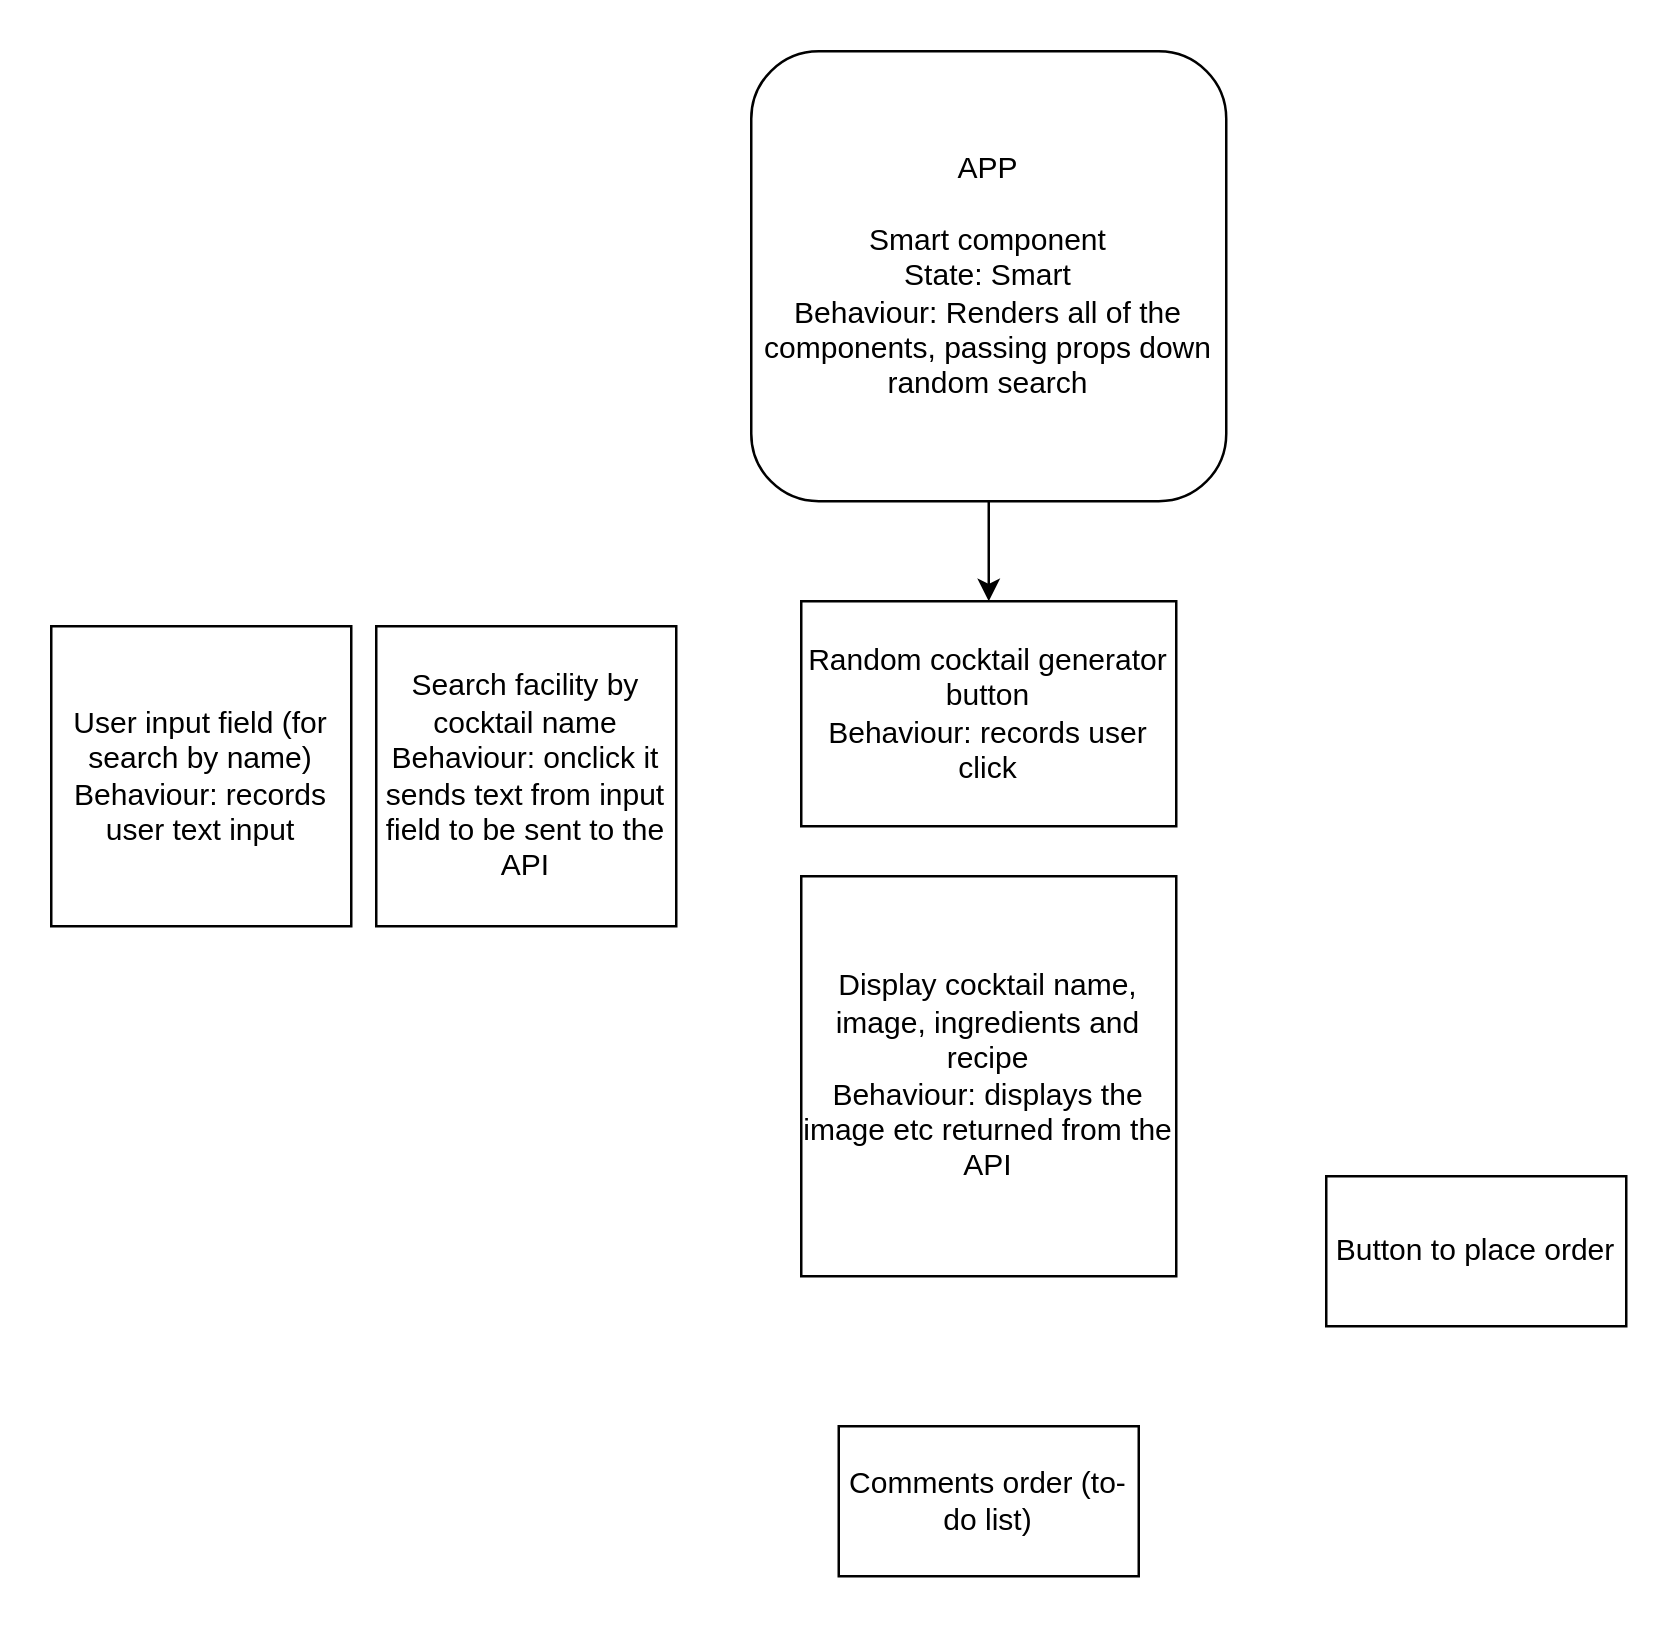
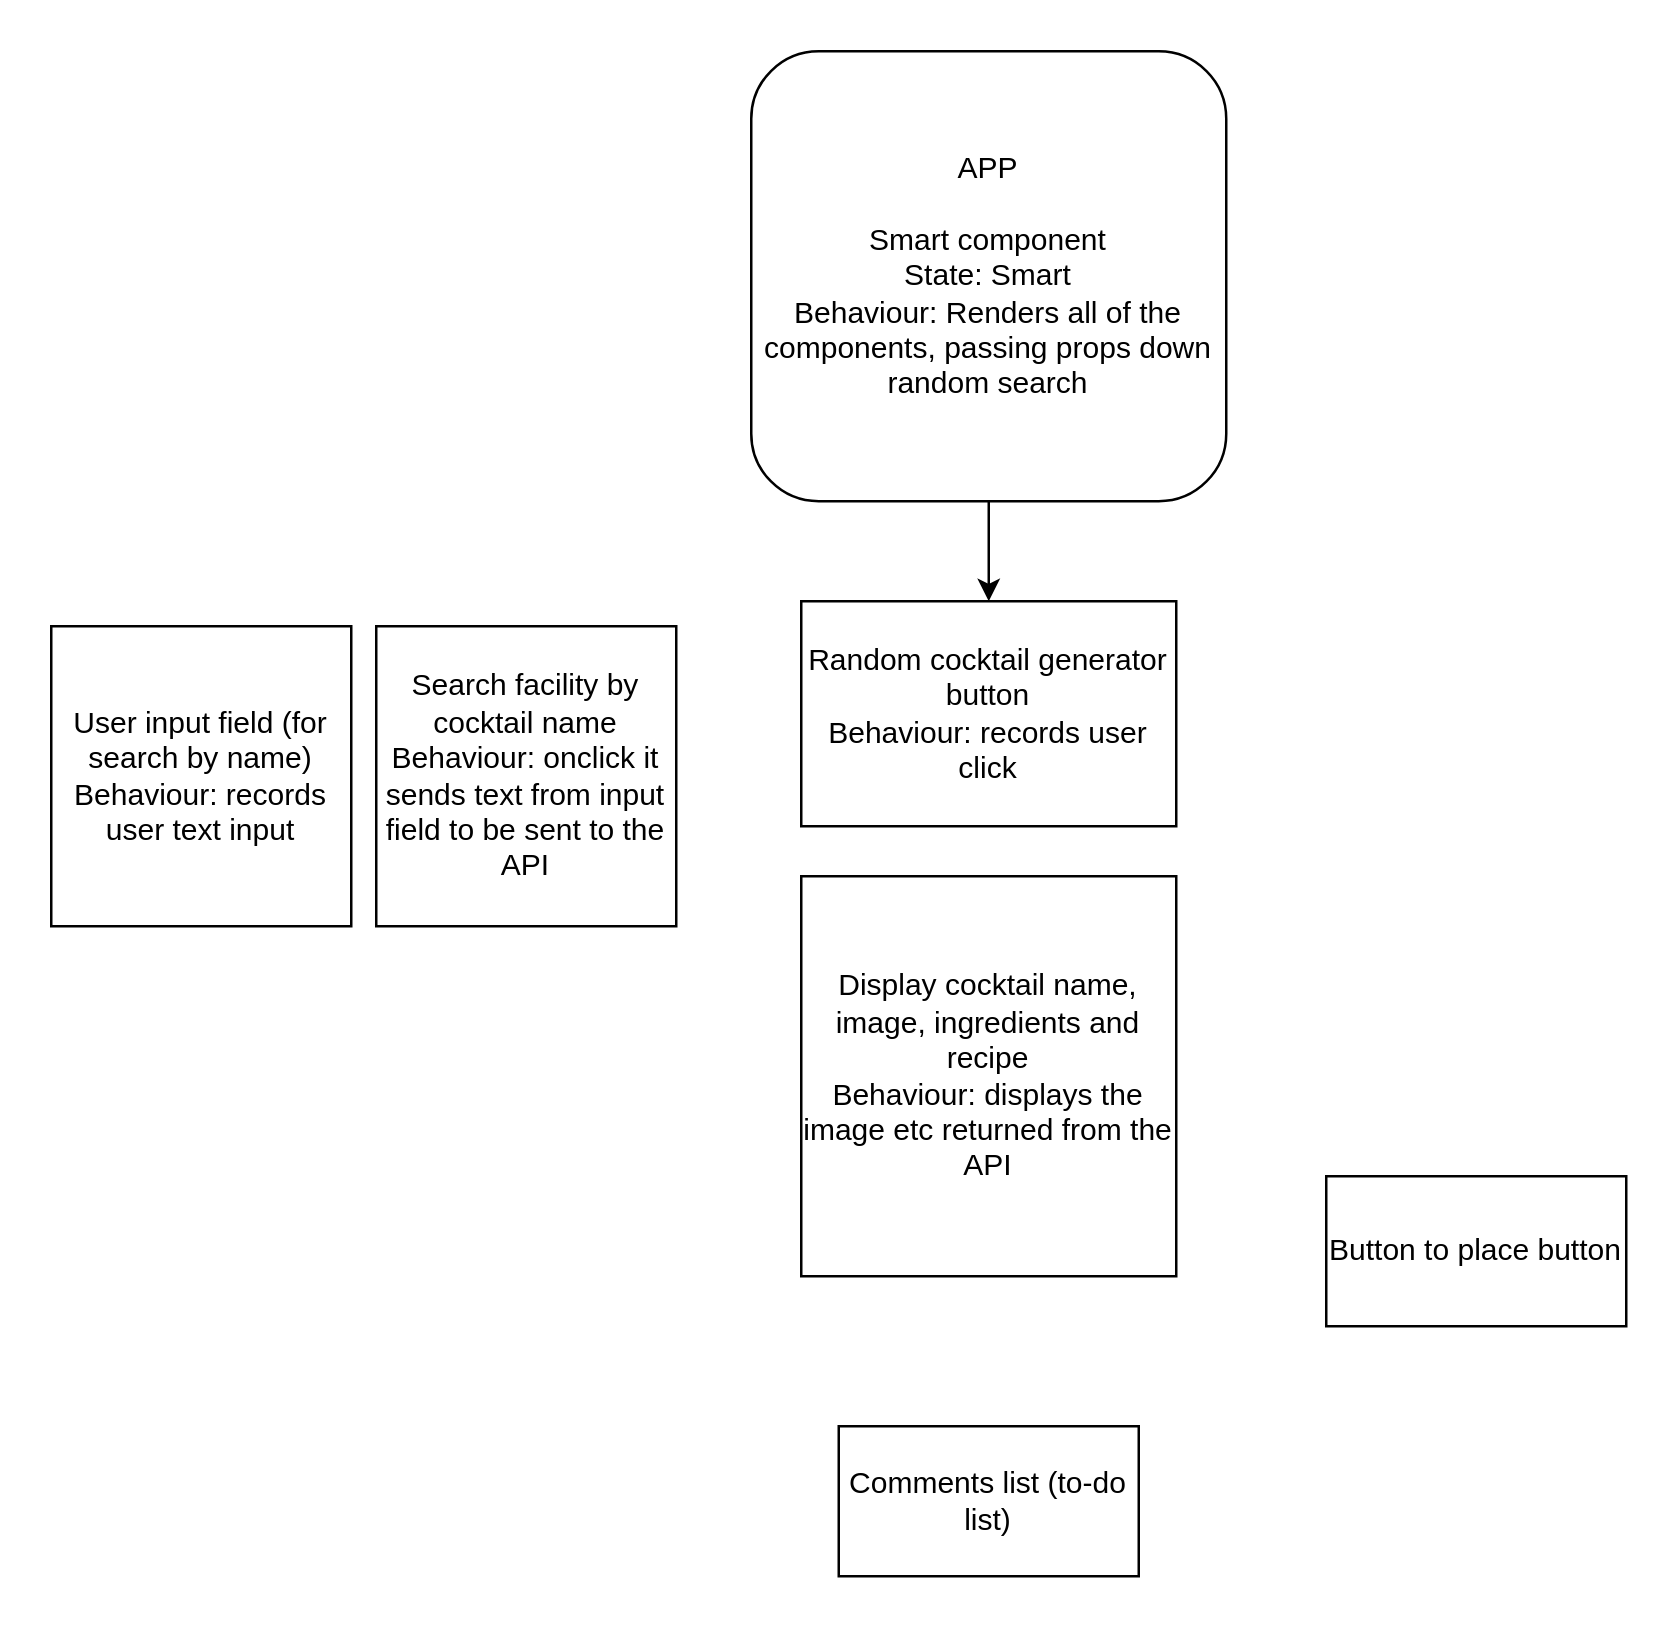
(1476, 1251) -> (1476, 1251)
(989, 1501) -> (989, 1501)
